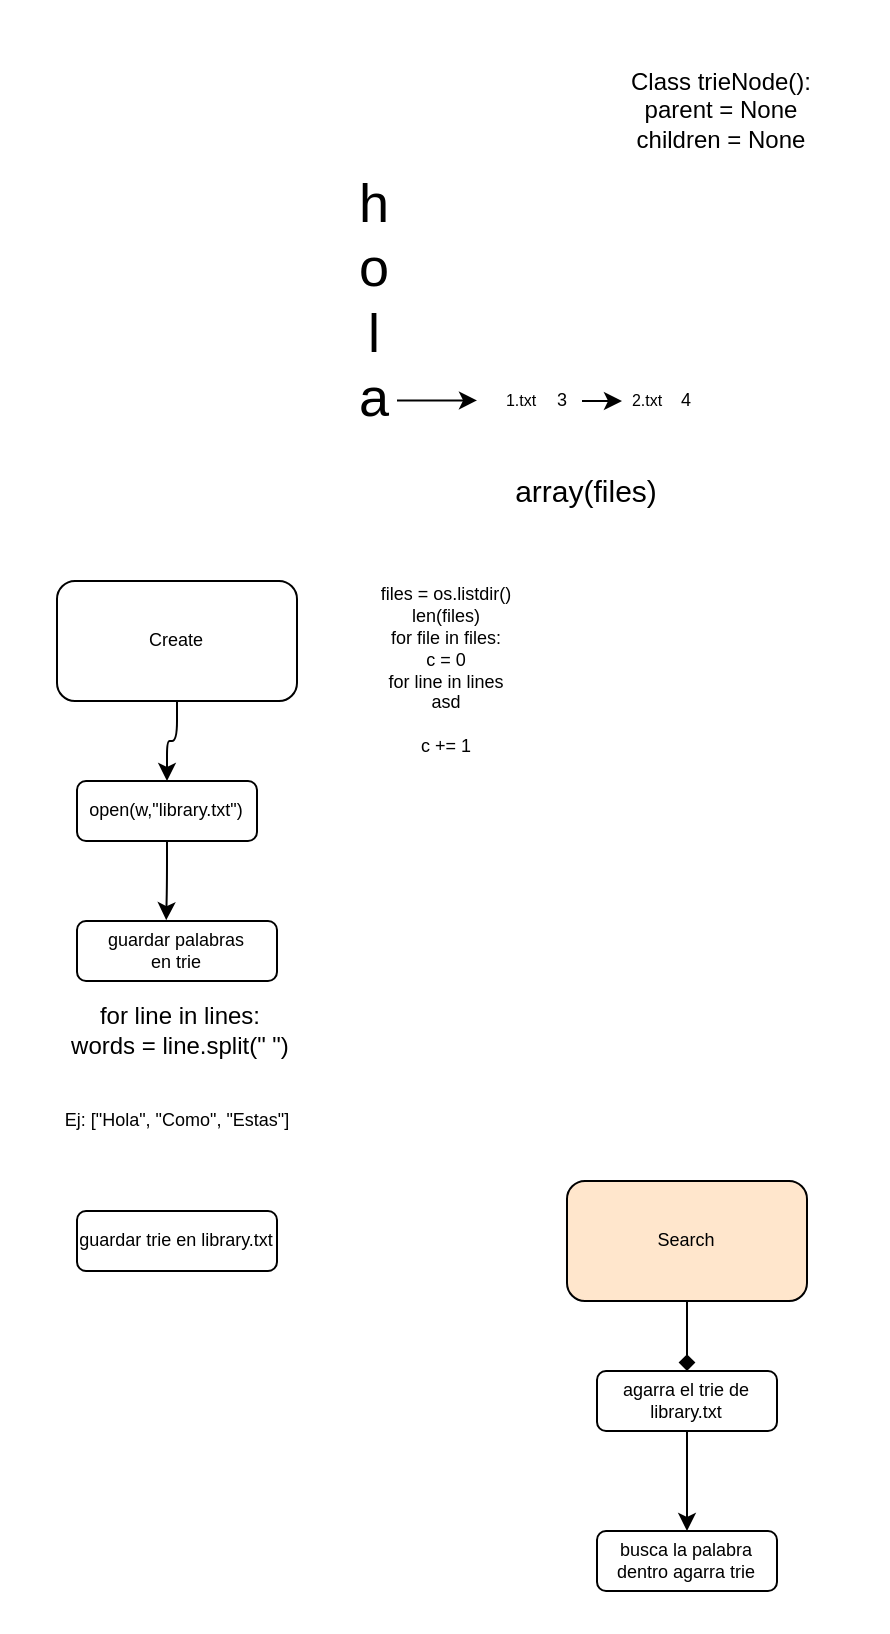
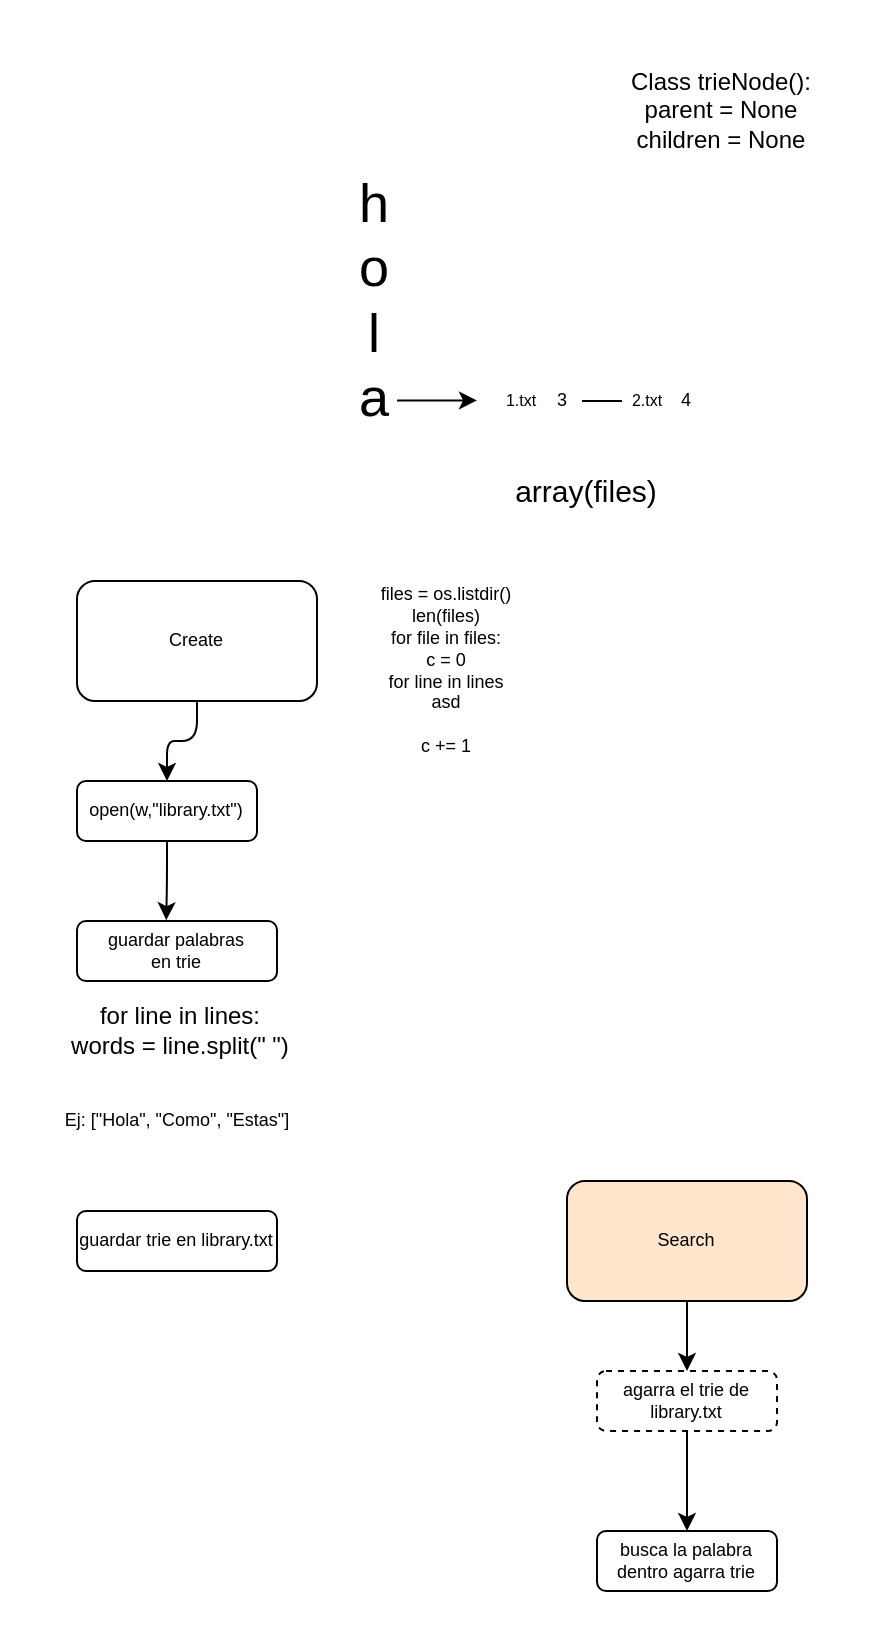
(607, 401) -> (613, 401)
(177, 641) -> (197, 641)
(687, 1355) -> (687, 1356)
(687, 1401) -> (687, 1401)
